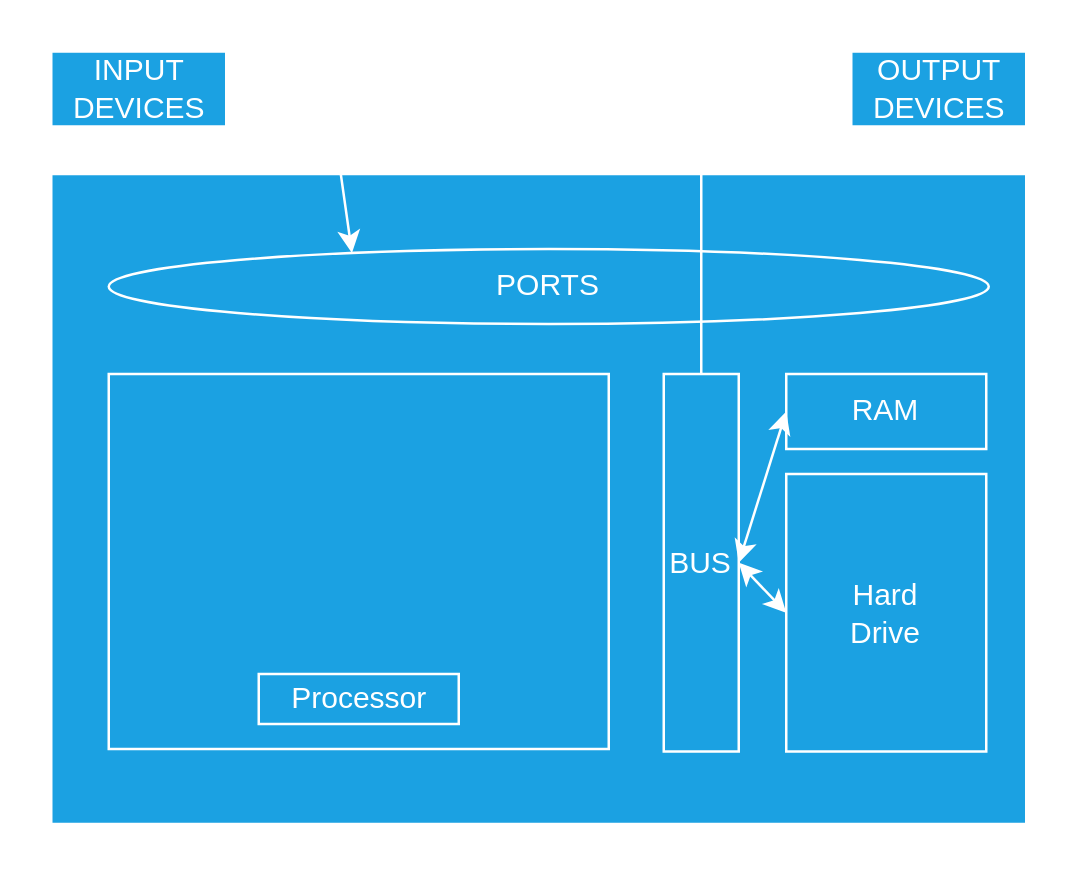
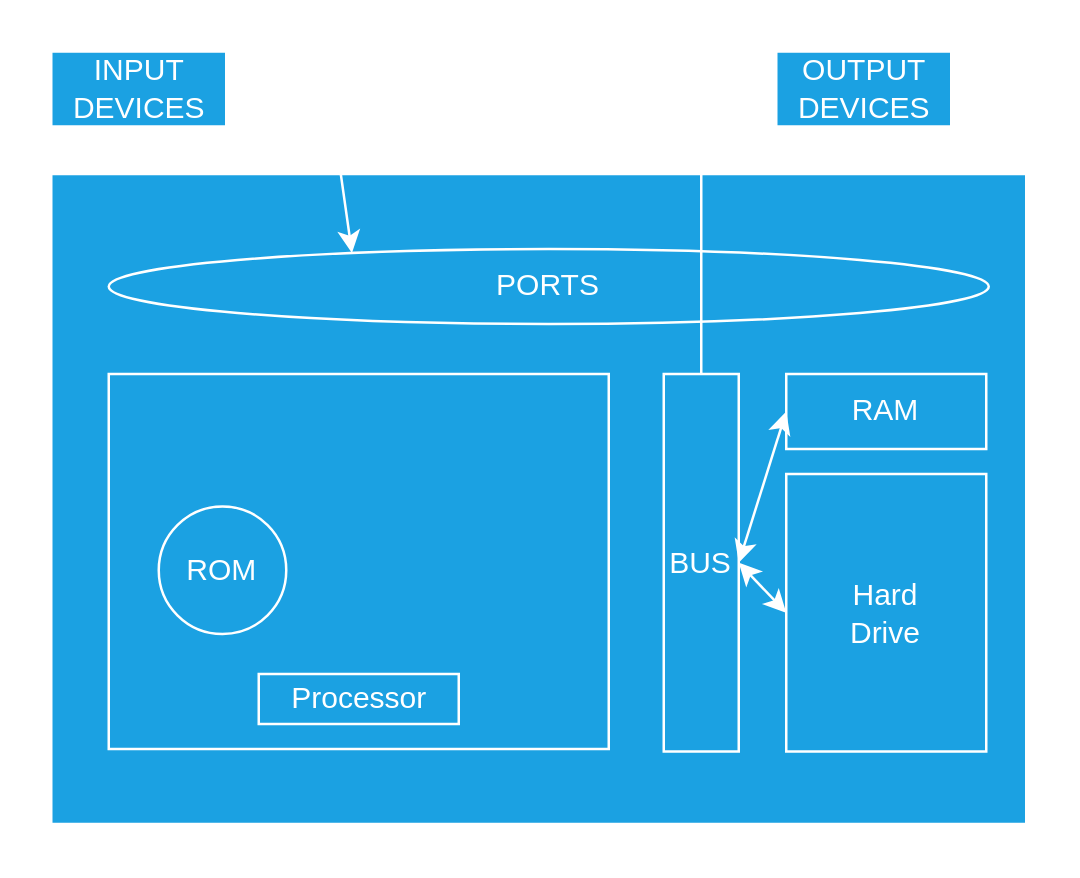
(939, 89) -> (864, 89)
none -> (223, 570)
